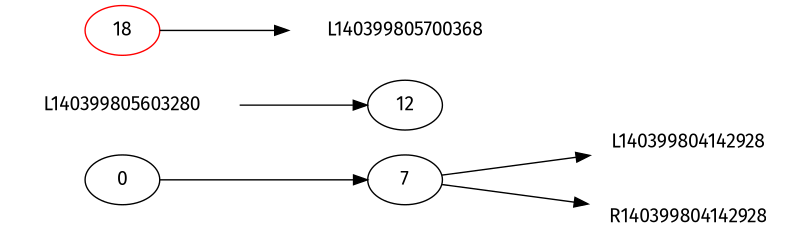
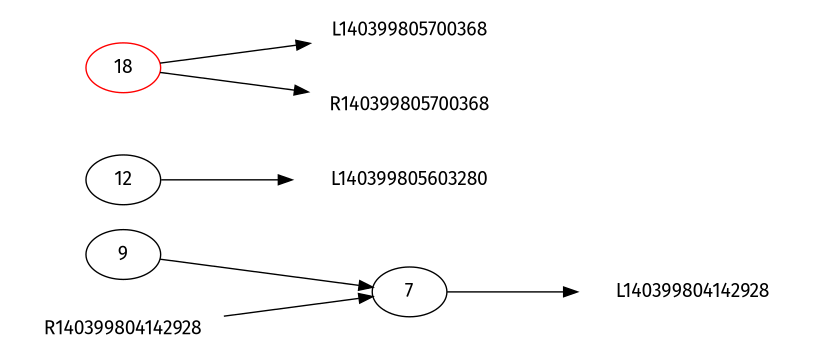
(296, 105) -> (220, 180)
none -> (410, 105)
(122, 180) -> (123, 255)
(508, 193) -> (291, 307)
